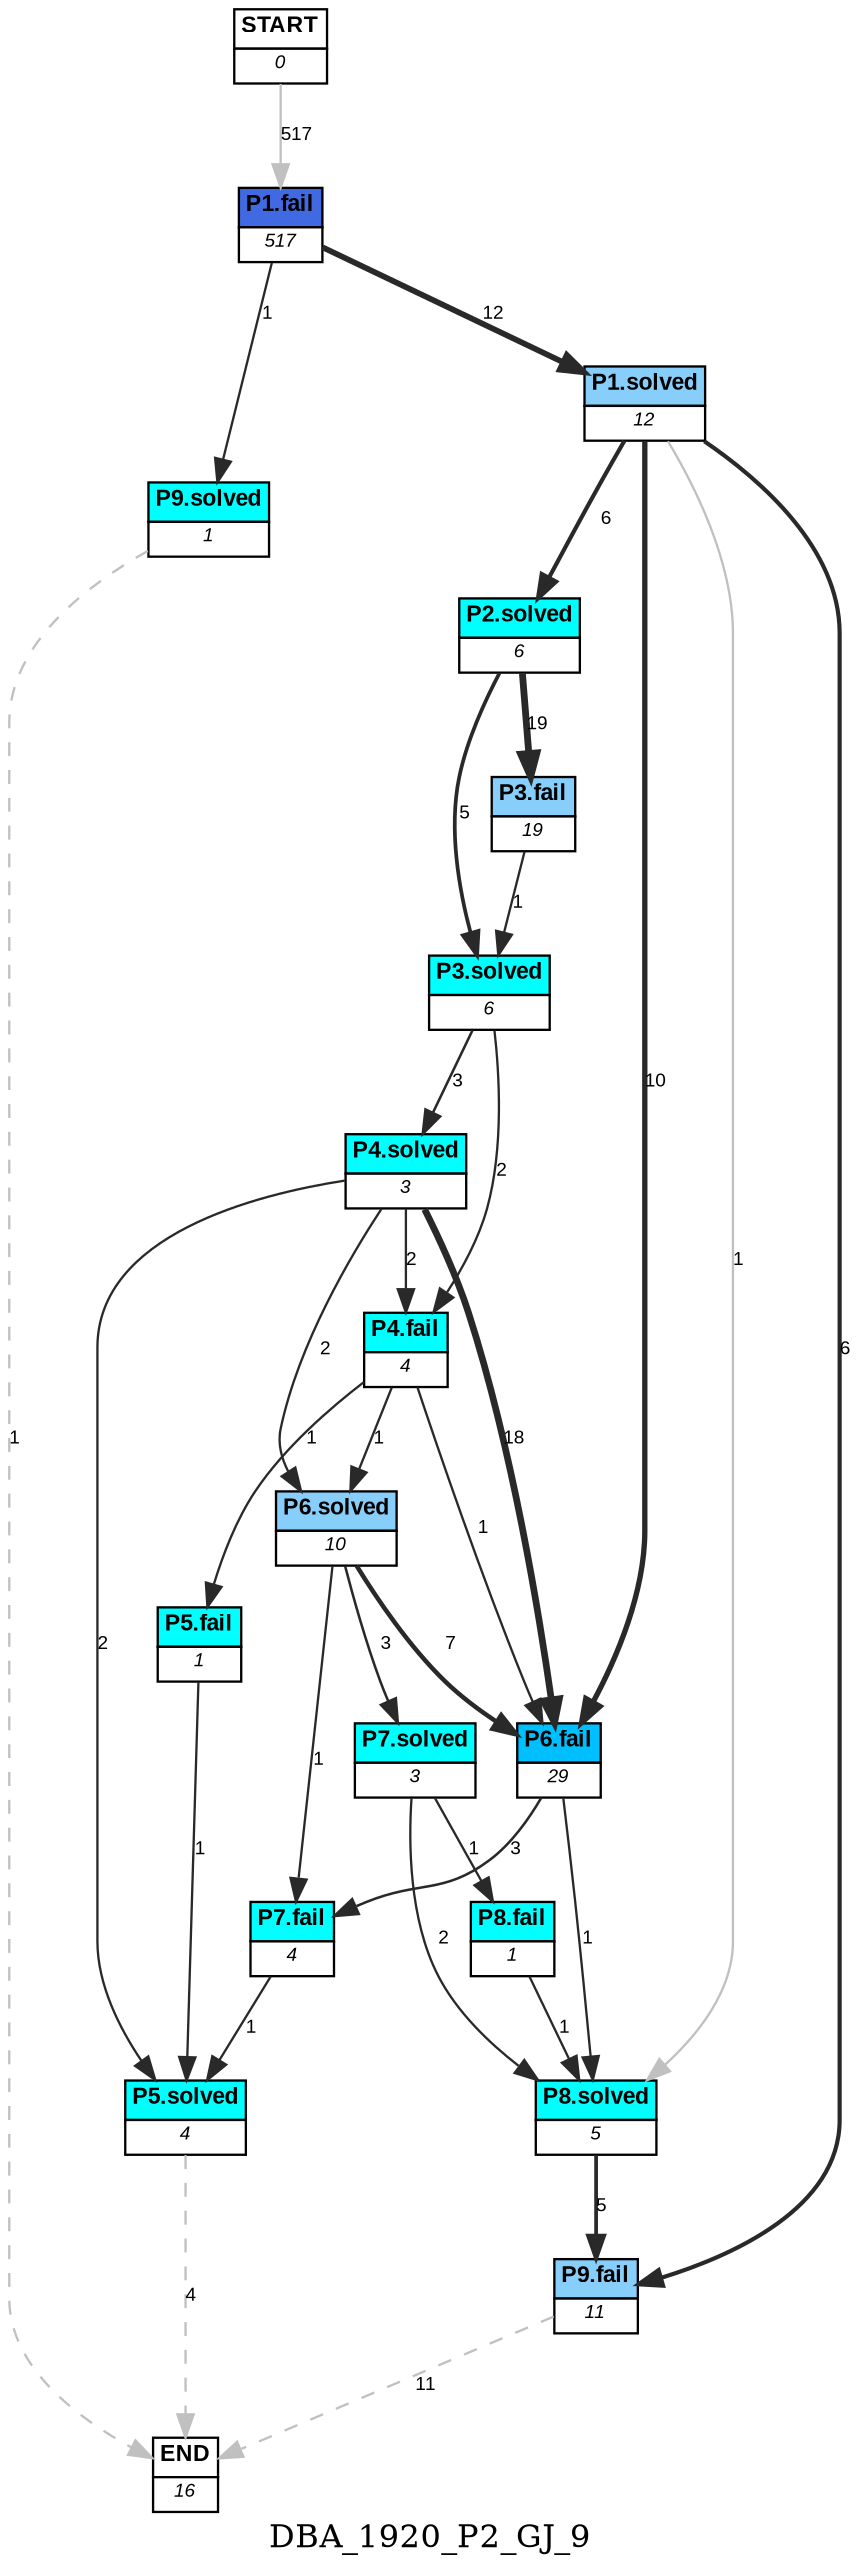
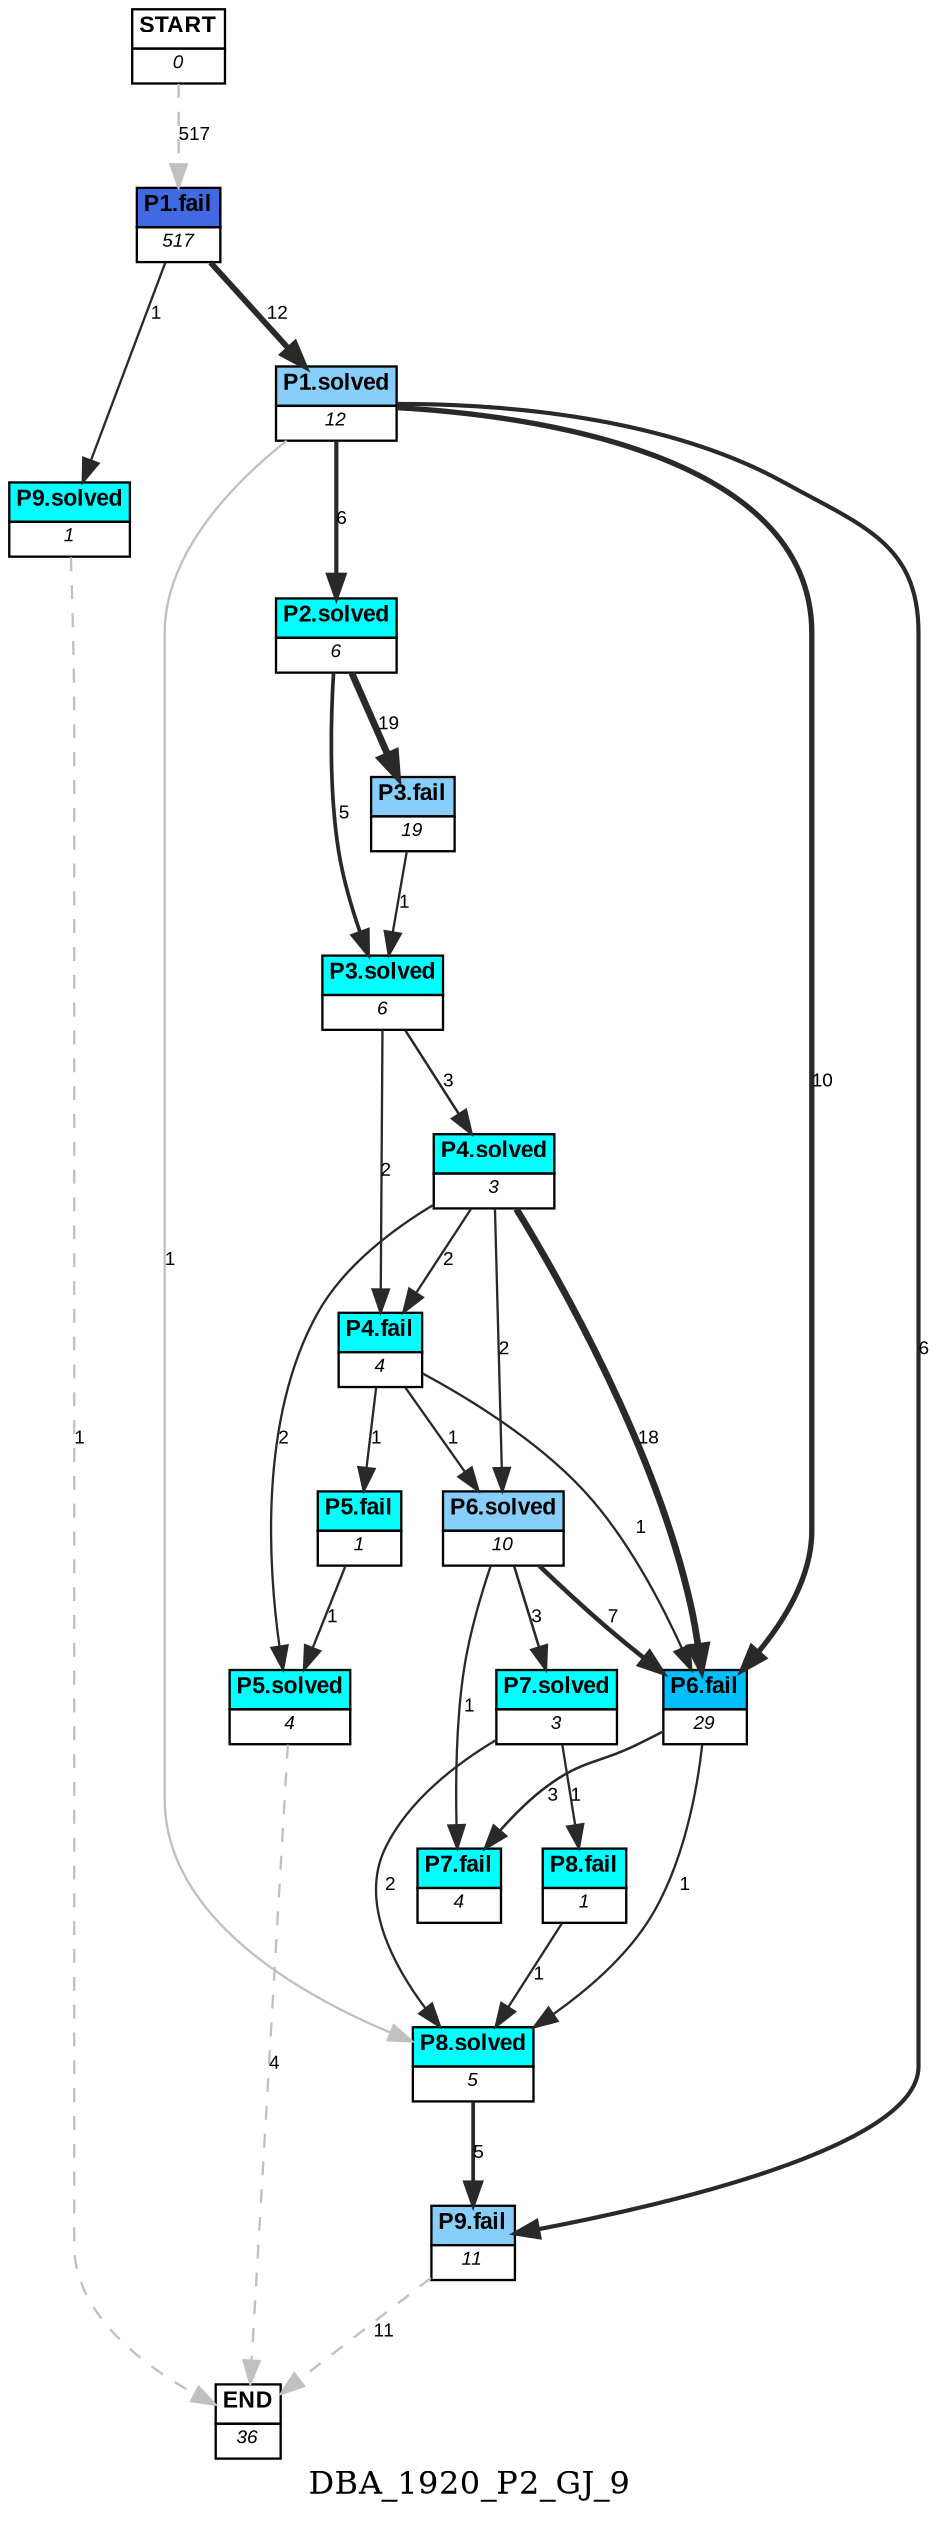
(281, 124) -> (179, 124)
(245, 2018) -> none
(186, 2491) -> (248, 2438)
